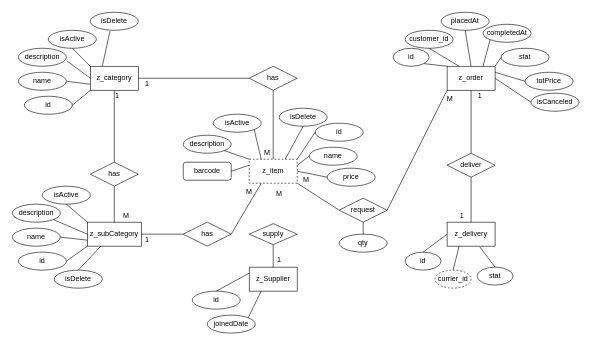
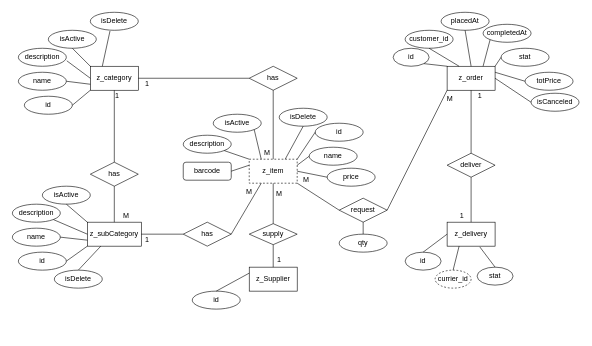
none -> (273, 204)
(255, 305) -> none
(231, 324) -> none
